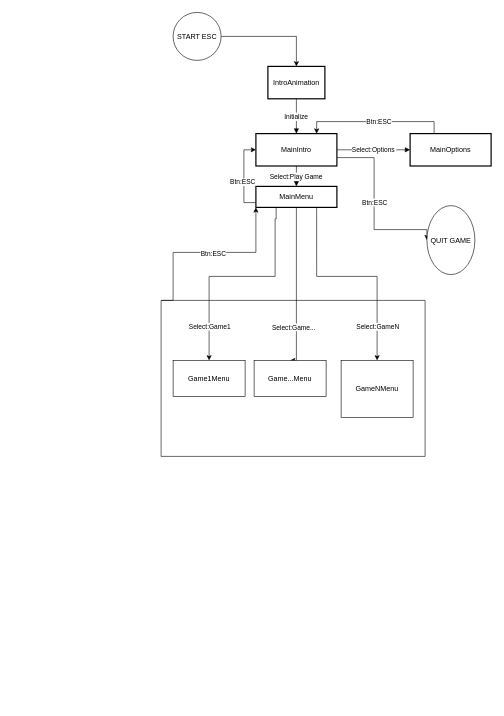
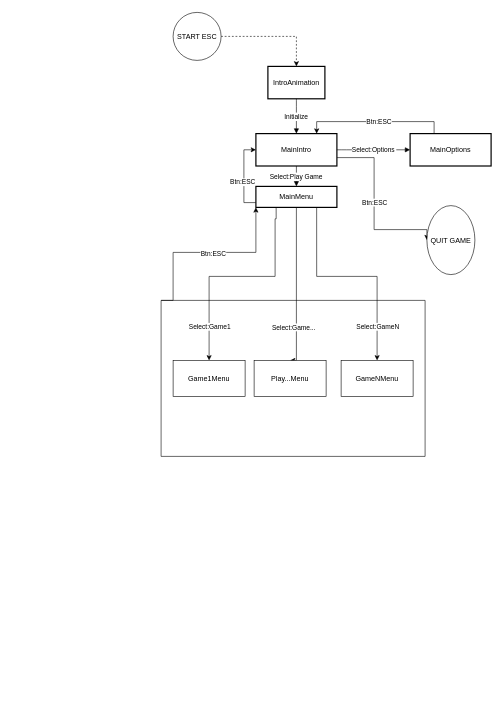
(271, 36) -> (271, 36)
(290, 378) -> (290, 378)
(377, 389) -> (377, 378)
